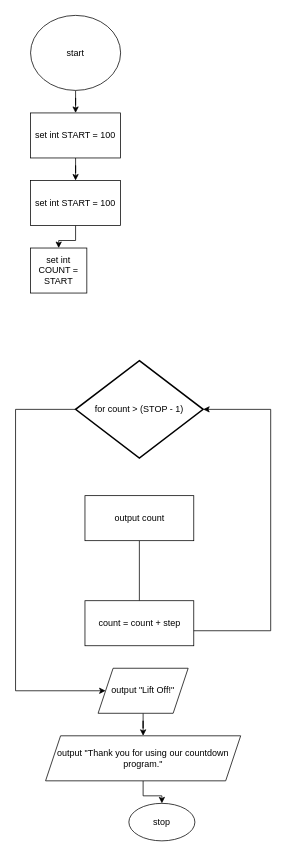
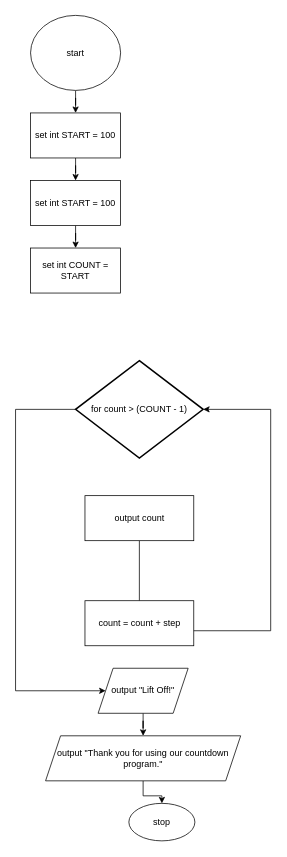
(59, 270) -> (75, 270)
(139, 409) -> (139, 409)
